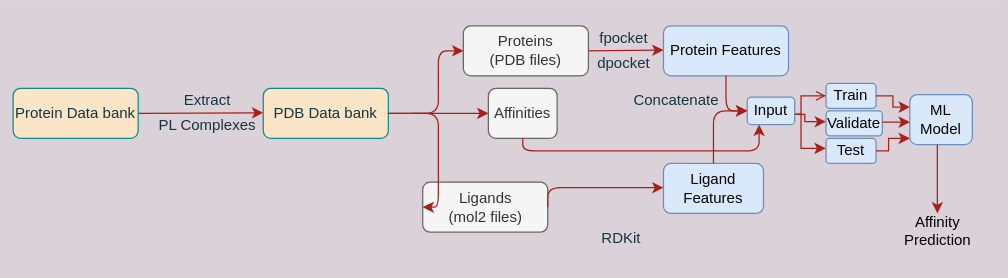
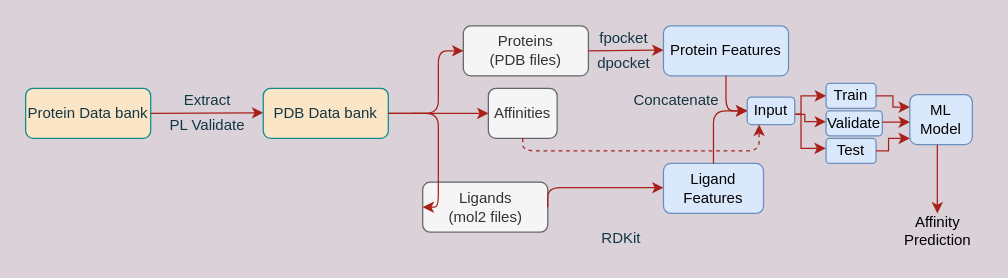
(817, 96) -> (816, 96)
(76, 113) -> (88, 113)
(208, 126) -> (208, 126)
(641, 151) -> (641, 151)
